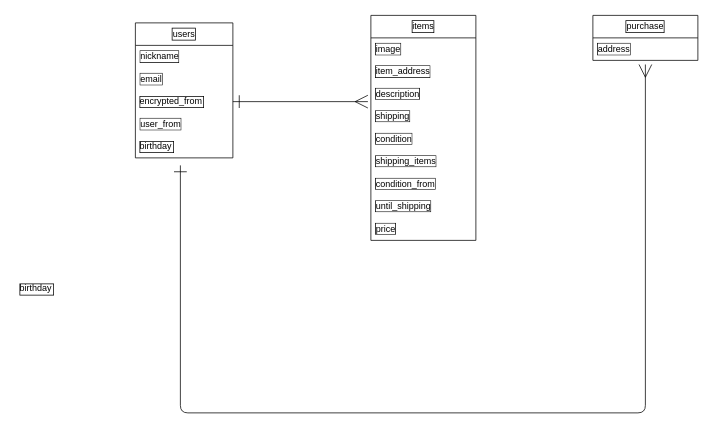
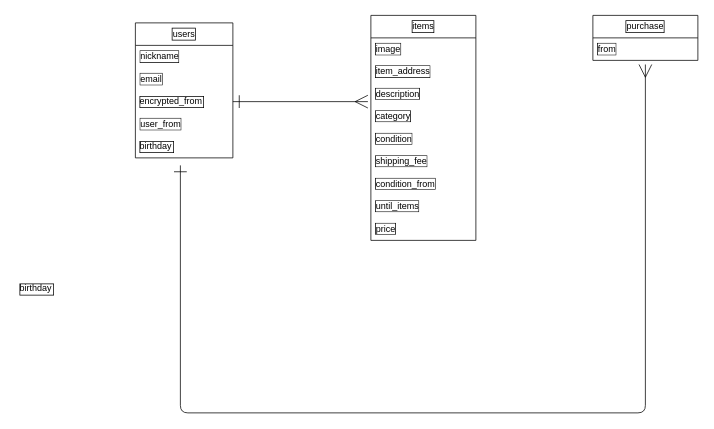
(615, 49) -> (607, 49)
(393, 116) -> (396, 116)
(407, 161) -> (403, 161)
(406, 206) -> (400, 206)
